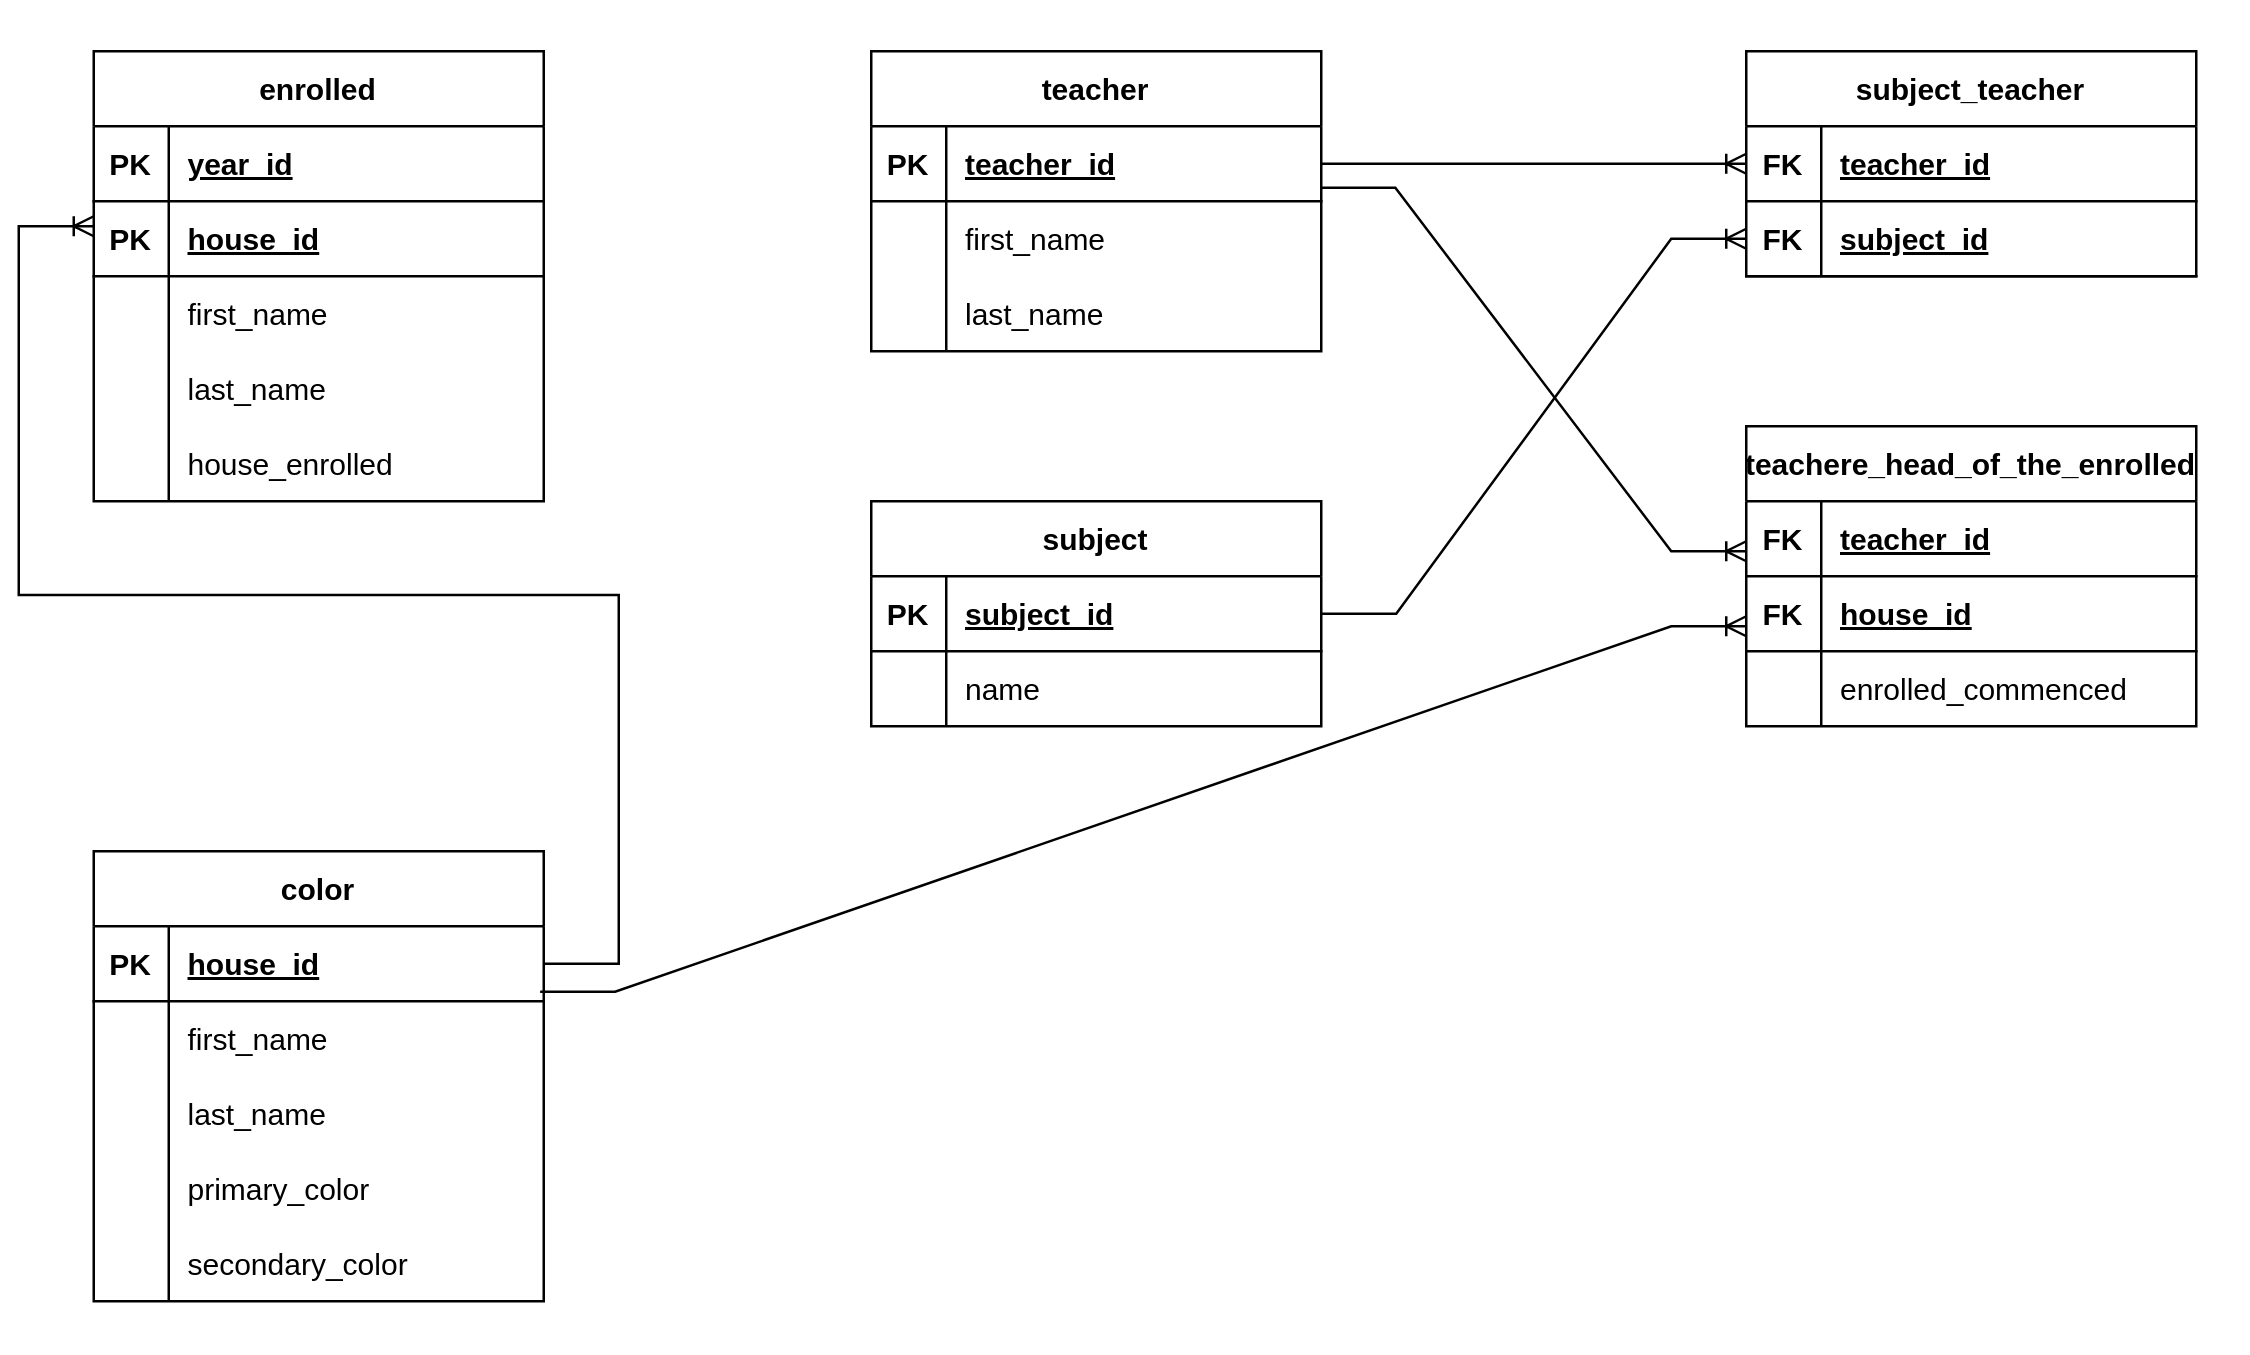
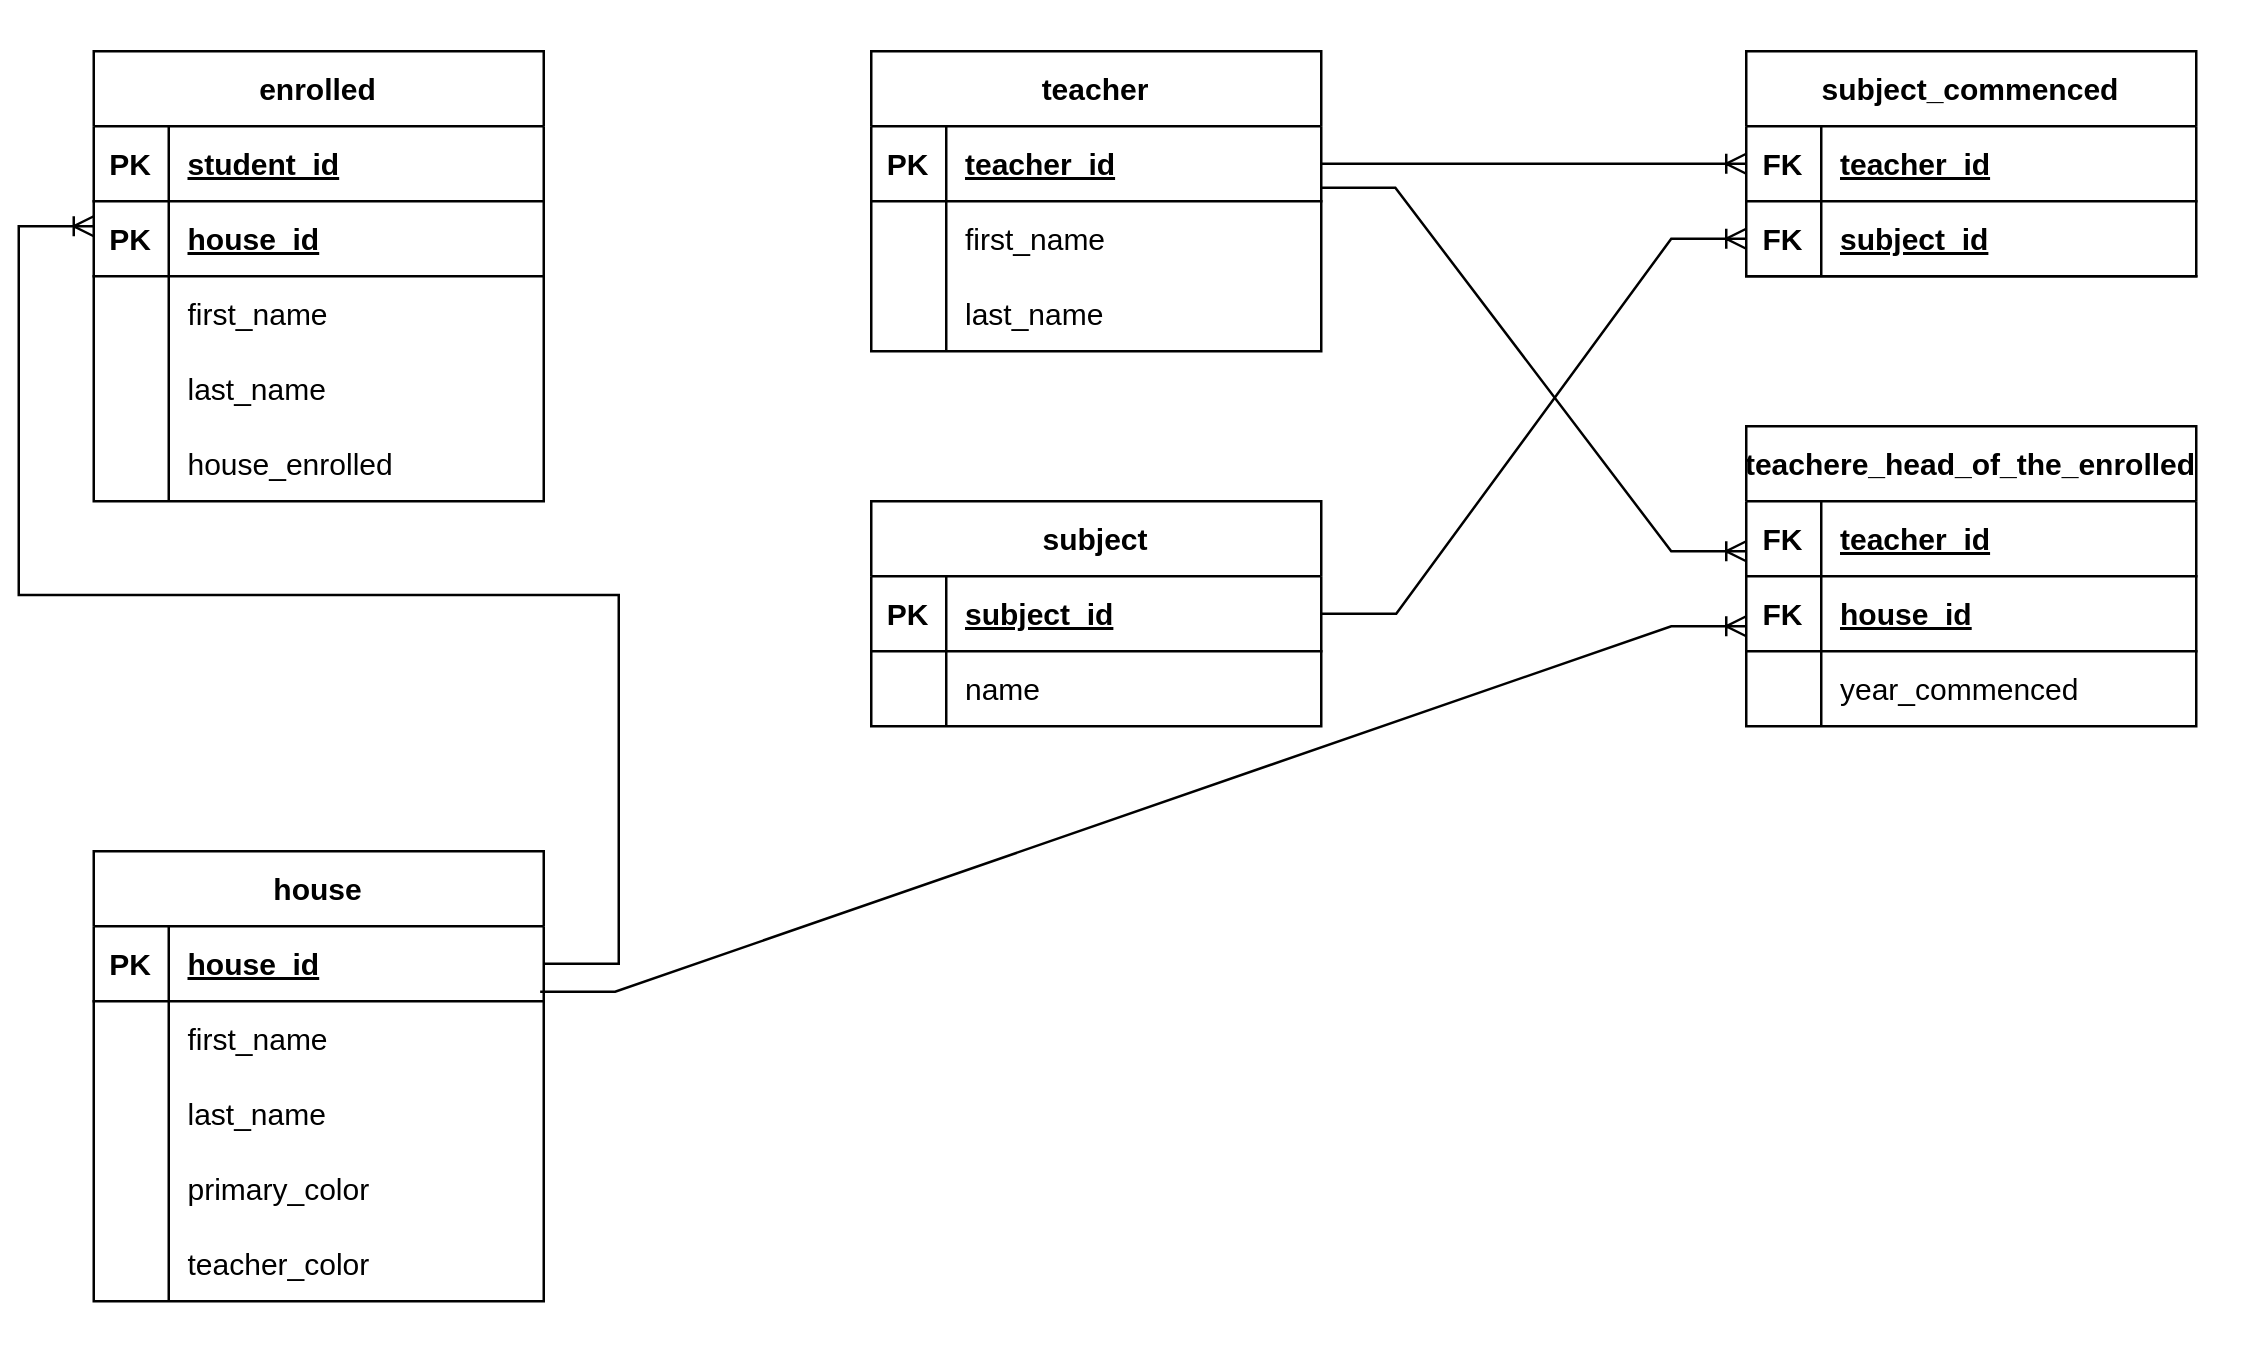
(1970, 90) -> (1970, 90)
(242, 165) -> (268, 165)
(1983, 690) -> (1958, 690)
(318, 890) -> (318, 890)
(310, 1265) -> (293, 1265)
